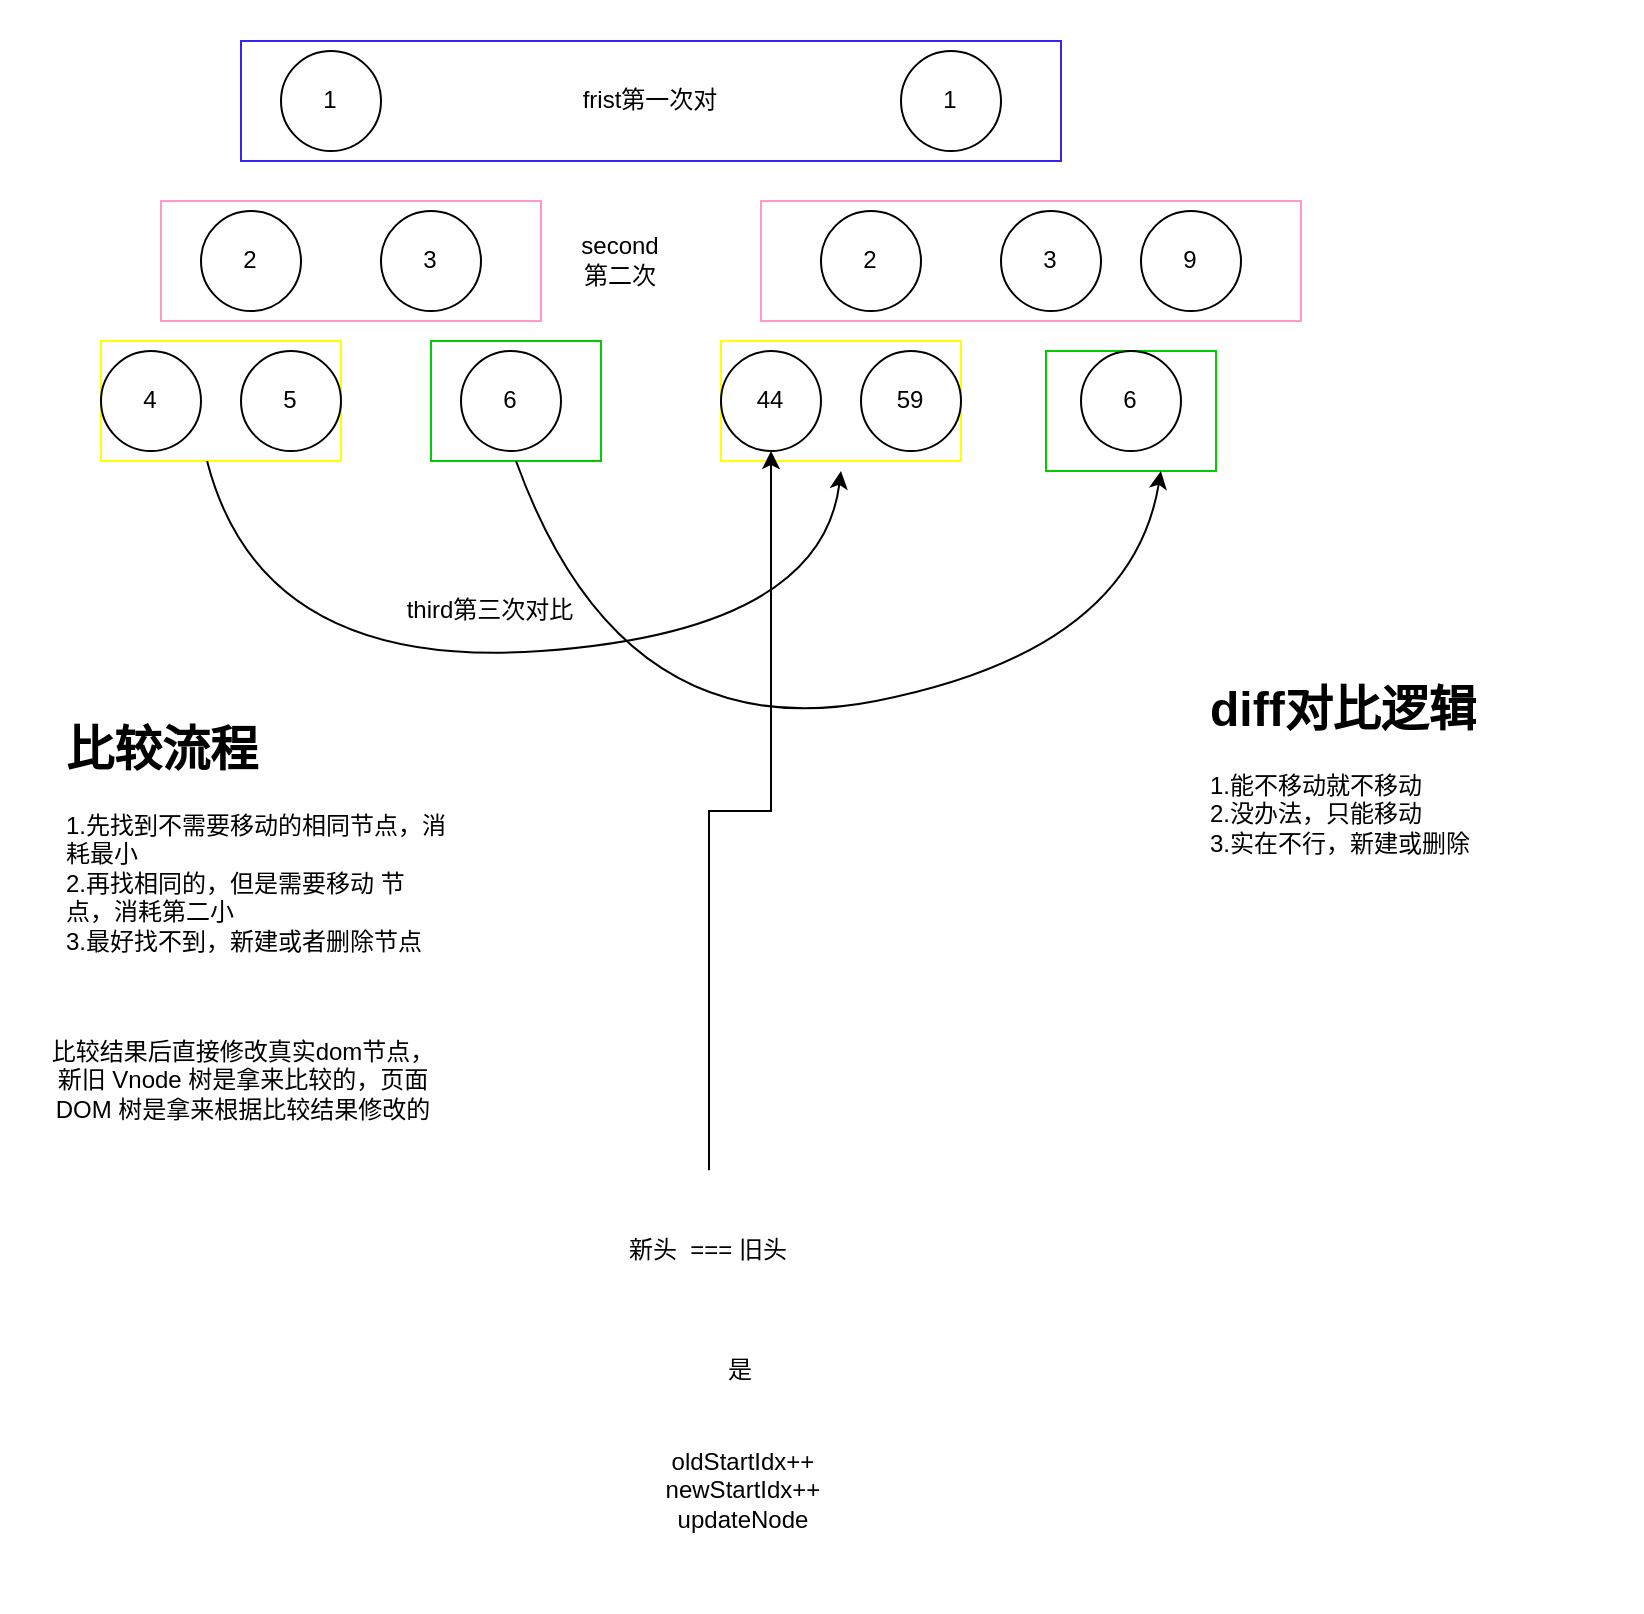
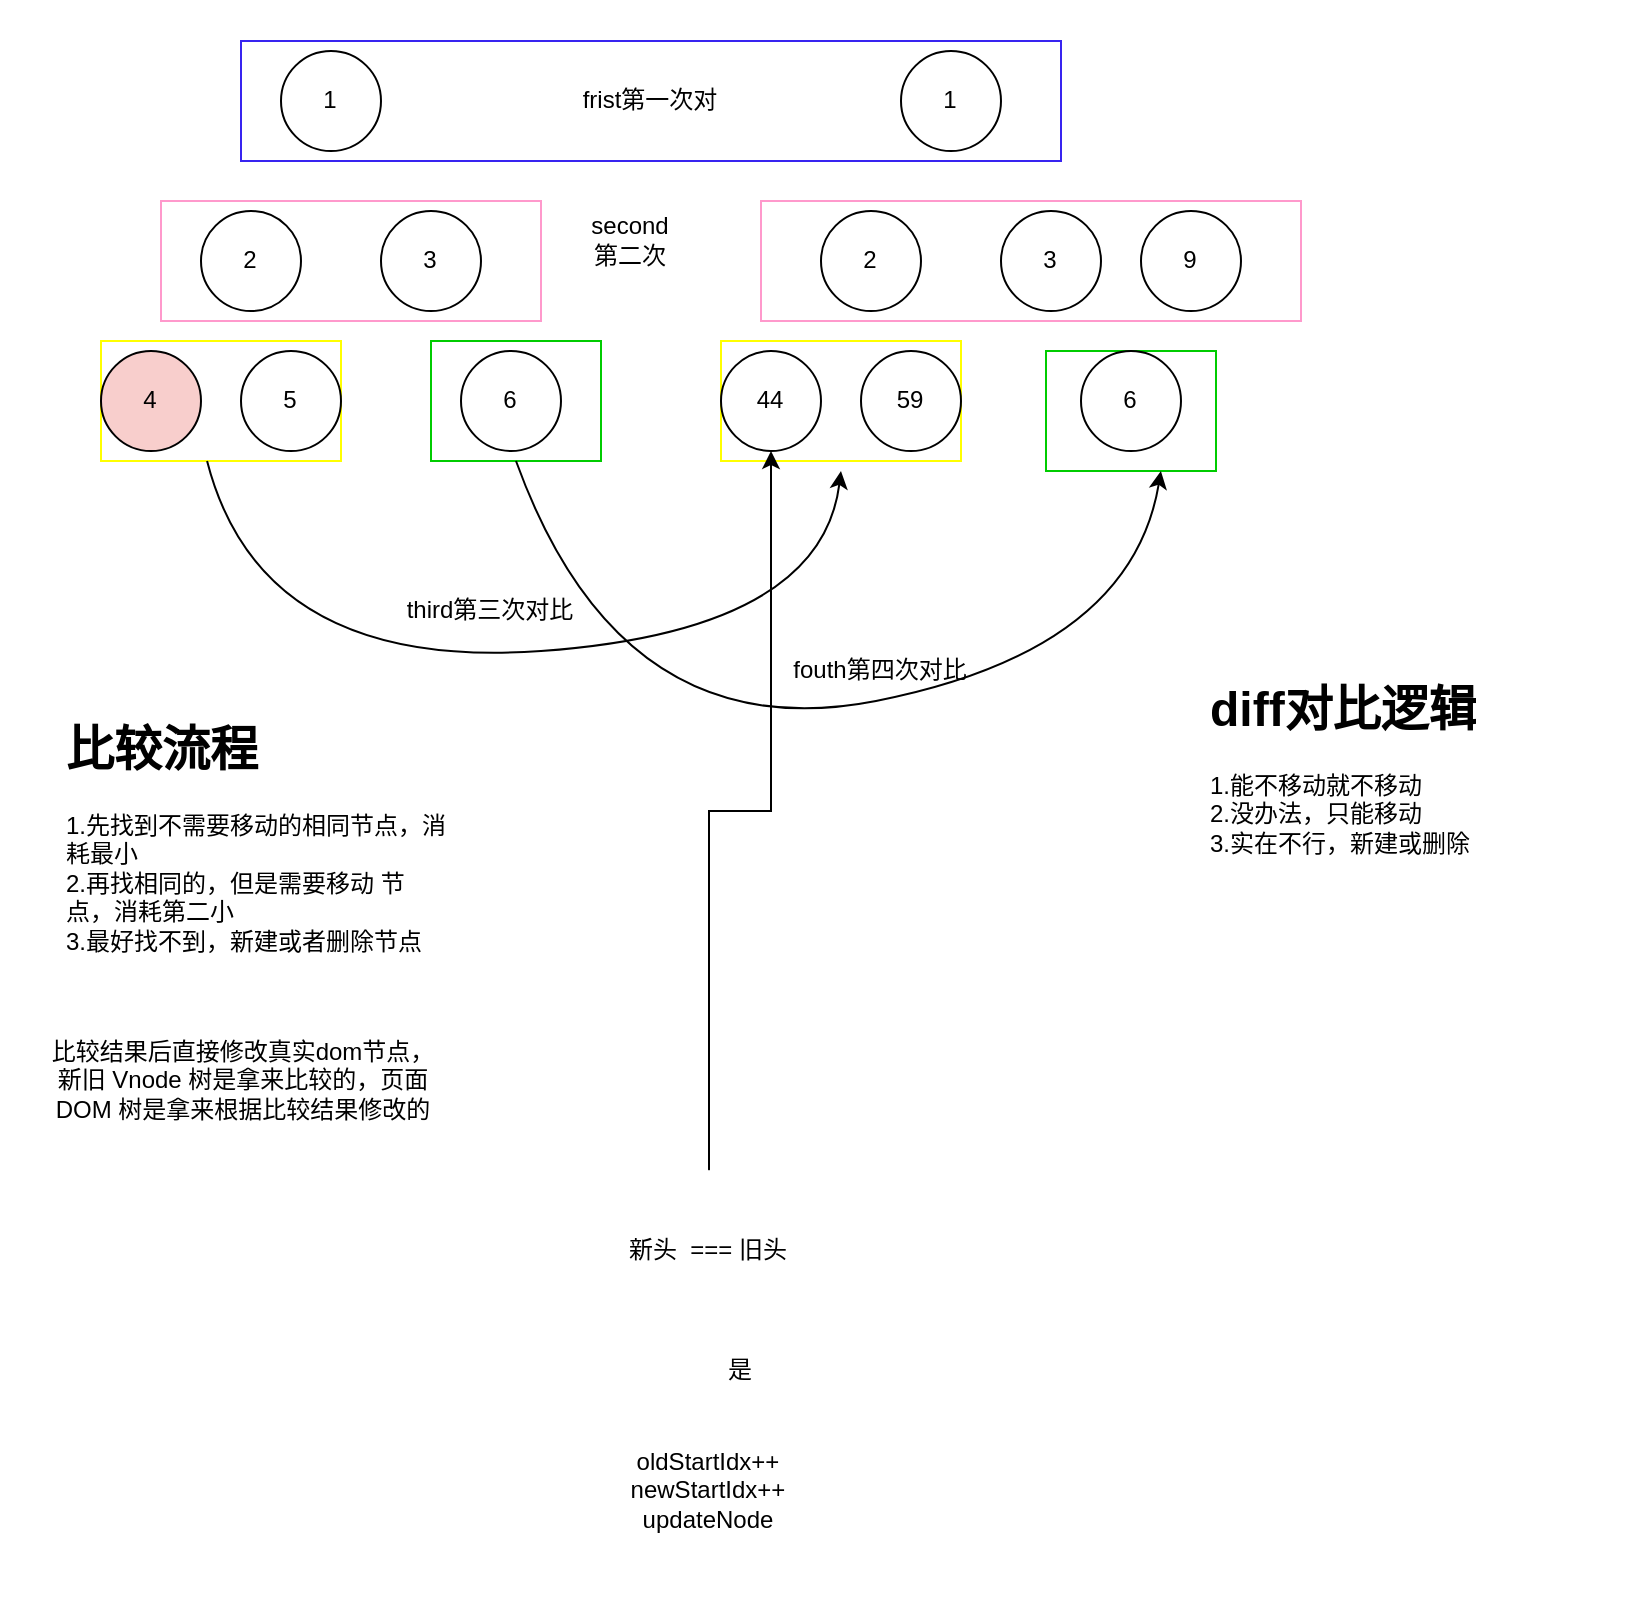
(621, 261) -> (631, 241)
(151, 401) -> (151, 401)
none -> (881, 671)
(744, 1491) -> (709, 1491)
